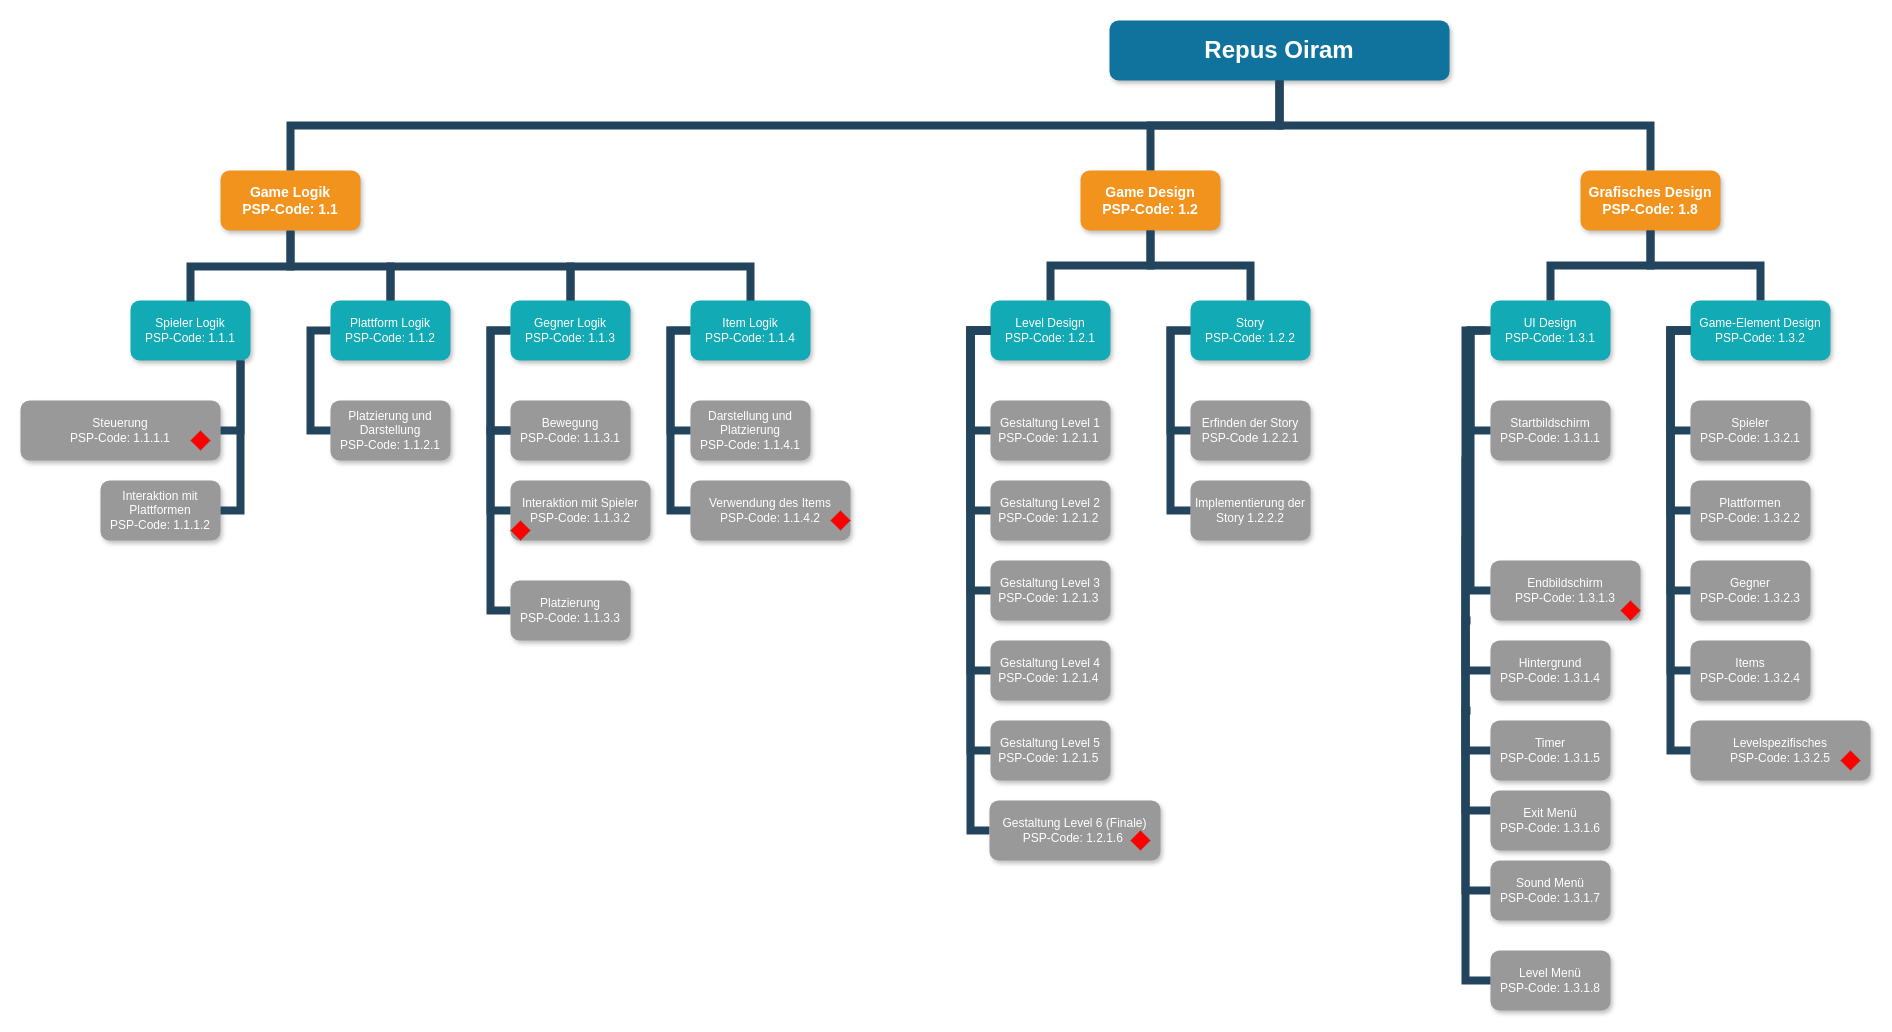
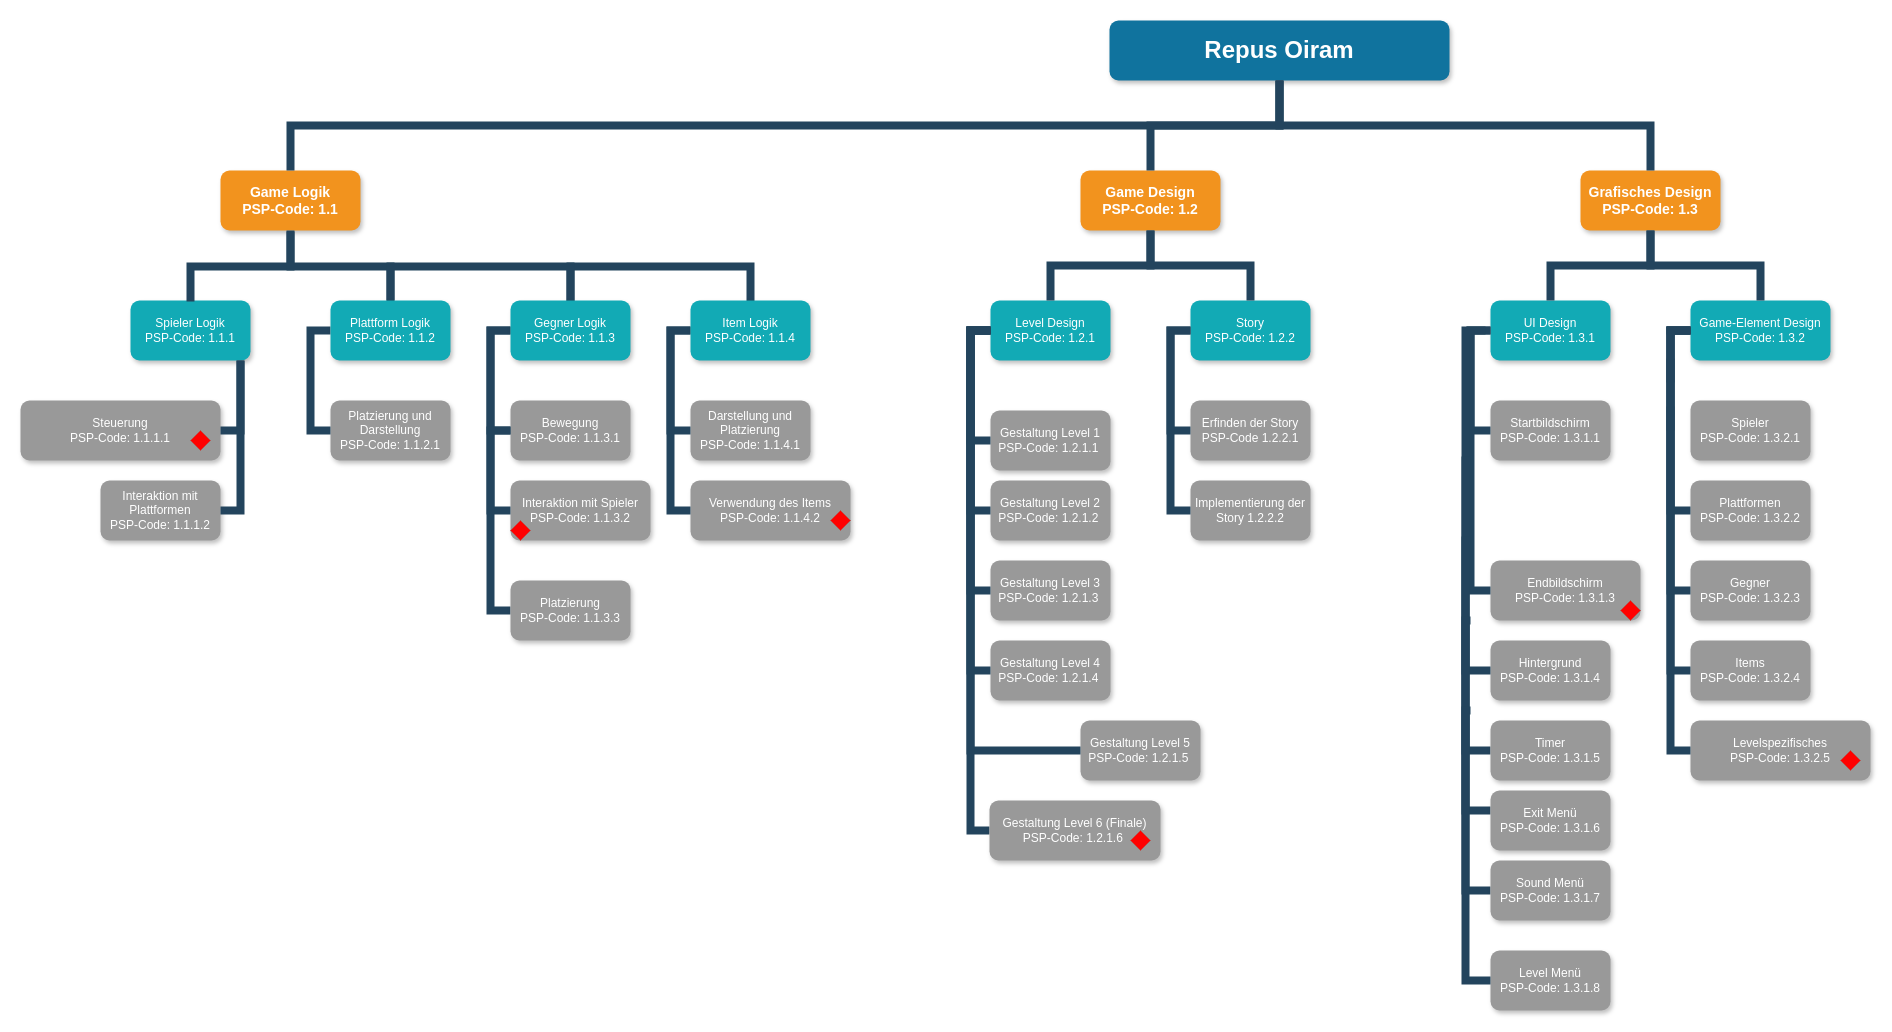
(1651, 201) -> (1651, 201)
(1051, 431) -> (1051, 441)
(1682, 431) -> (1682, 431)
(1051, 751) -> (1141, 751)
